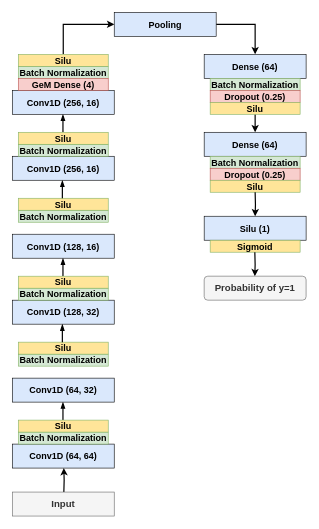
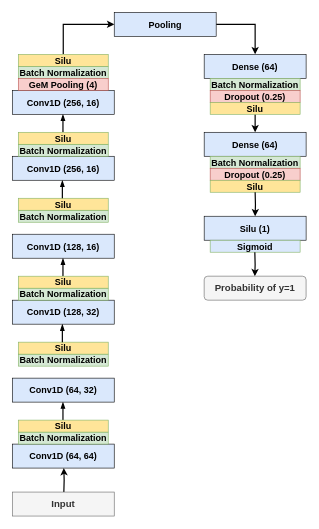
(63, 84) -> (63, 84)
(255, 246) -> (255, 246)
